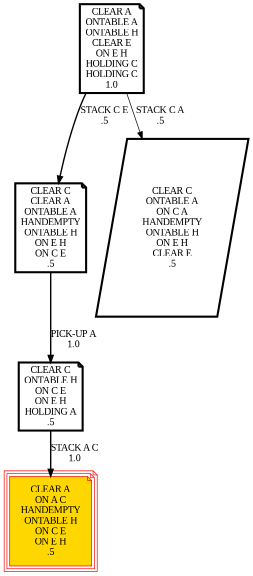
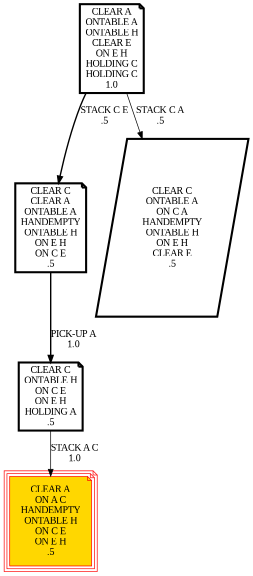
(51, 450) -> (51, 450)
